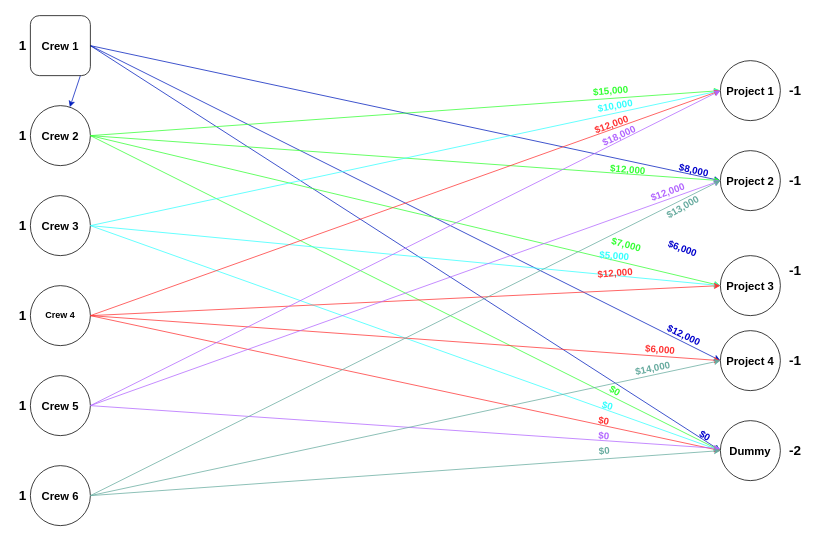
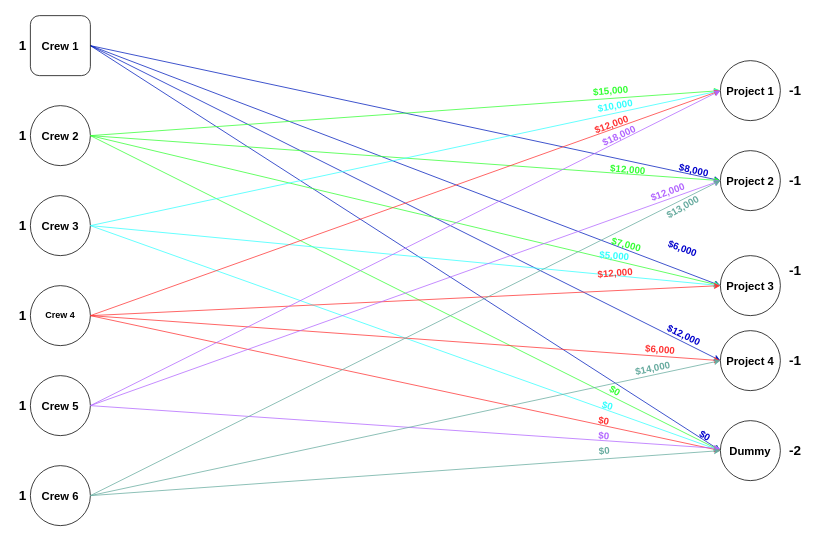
(76, 88) -> (550, 221)
